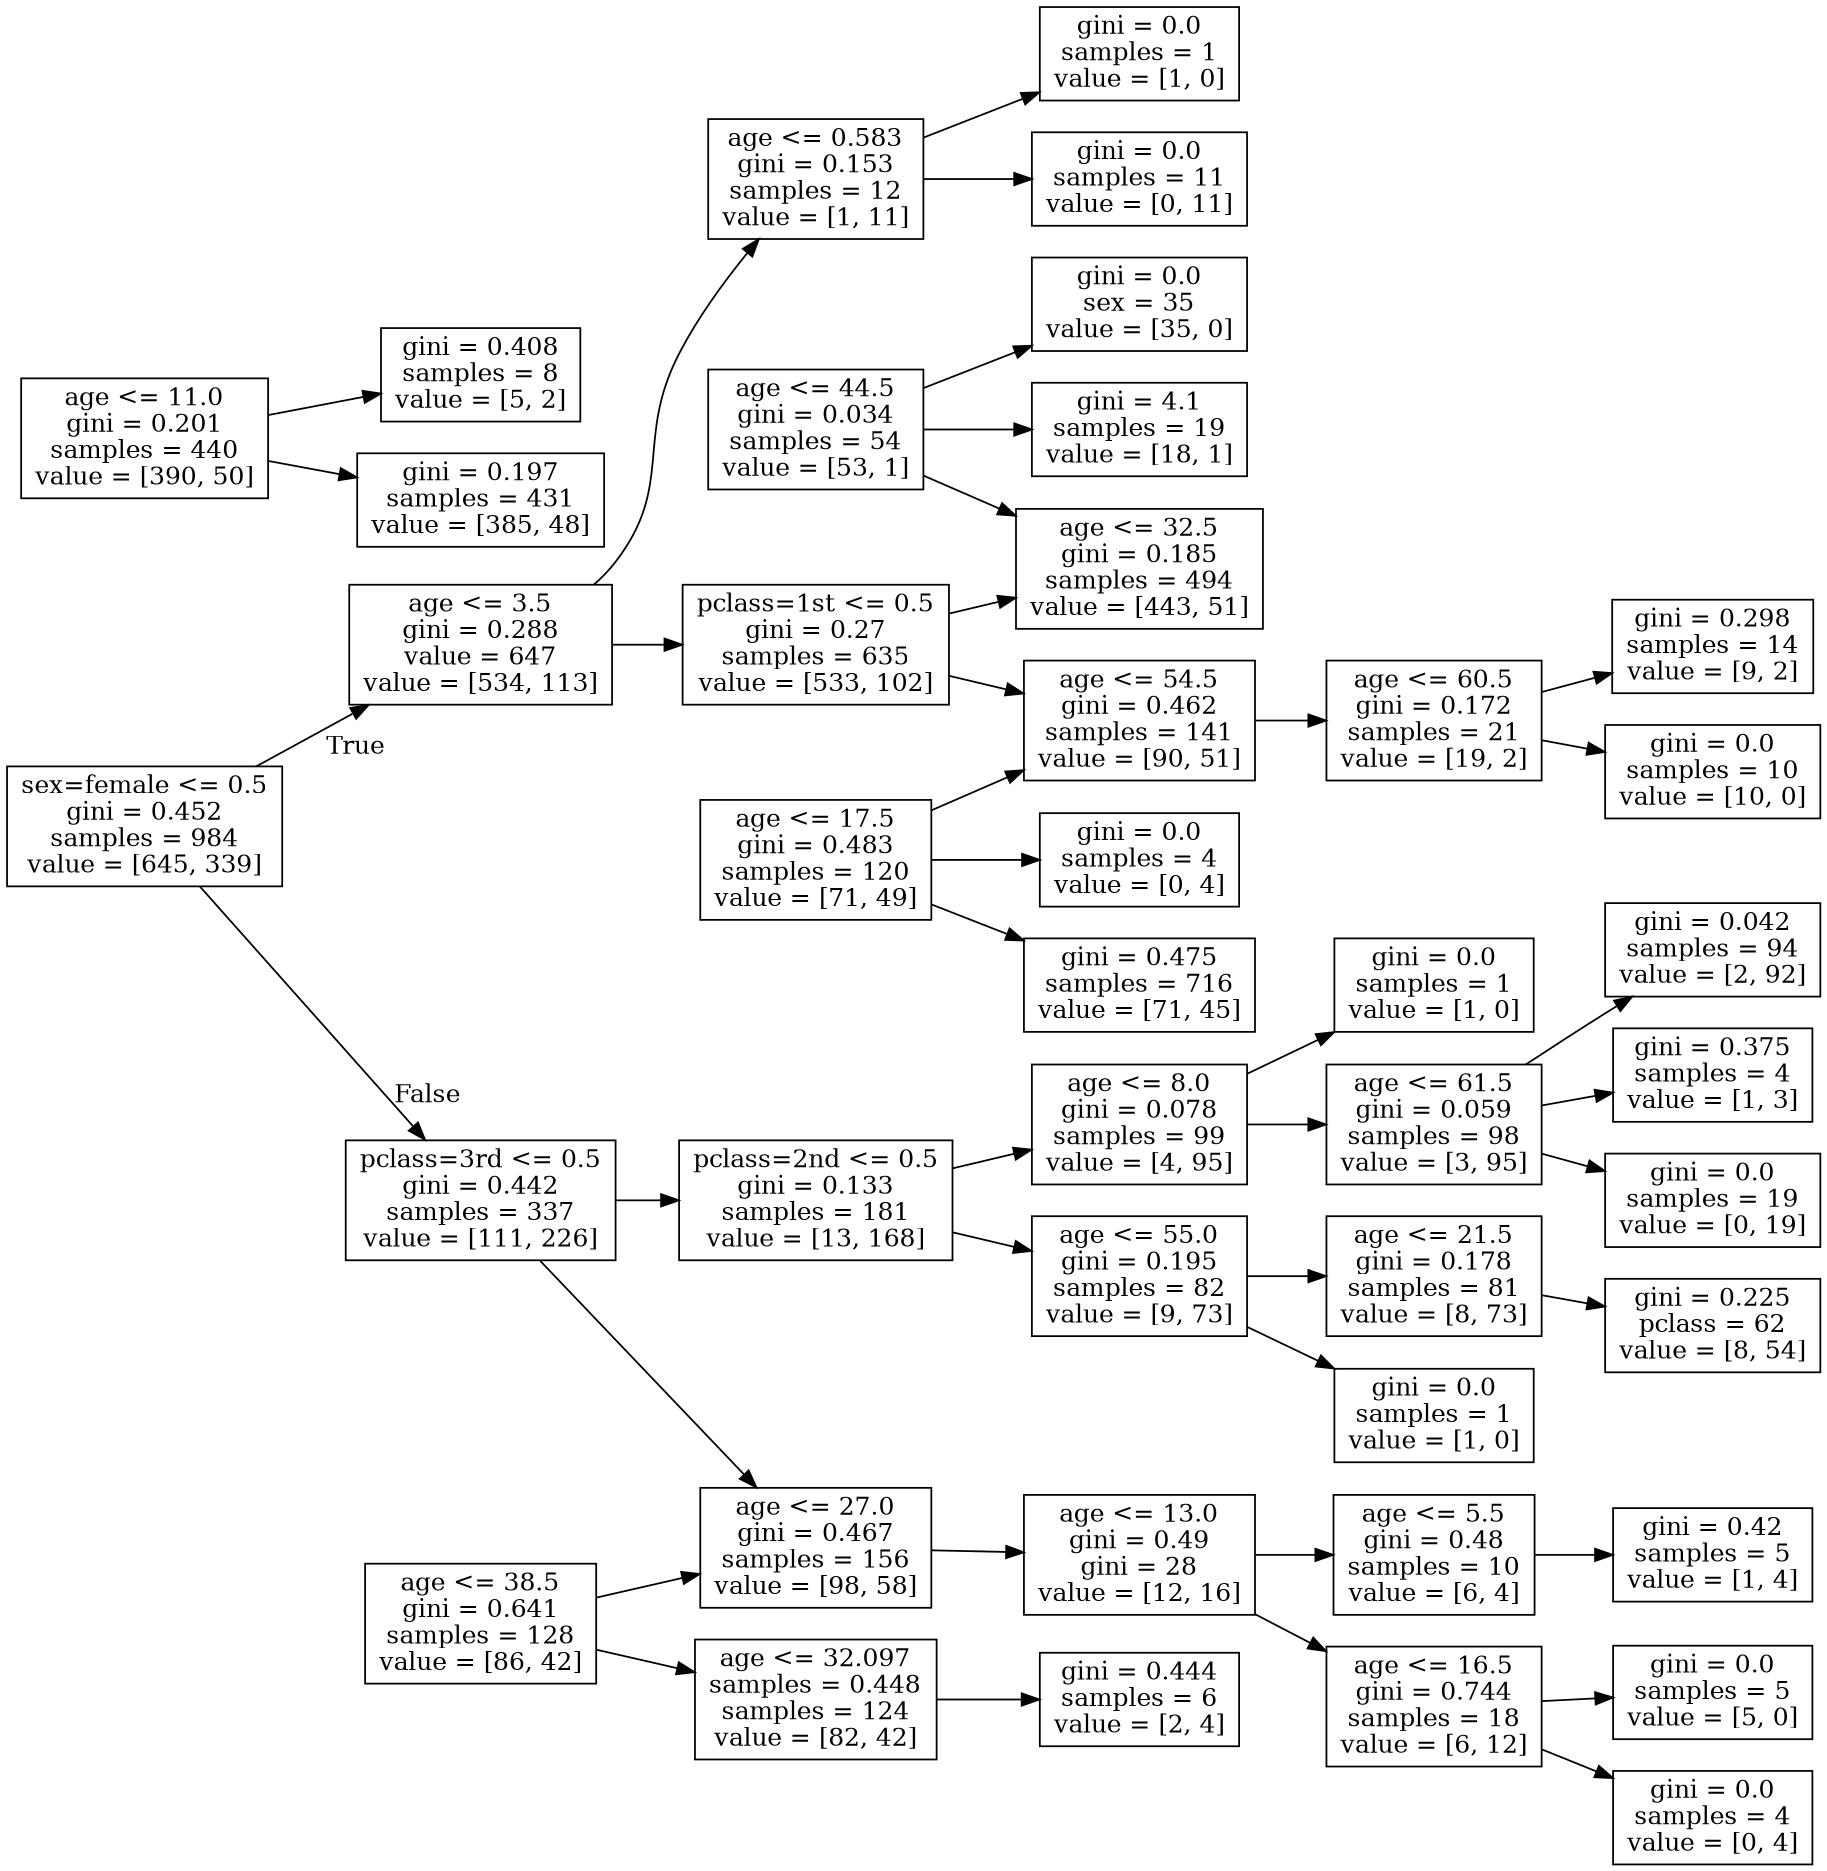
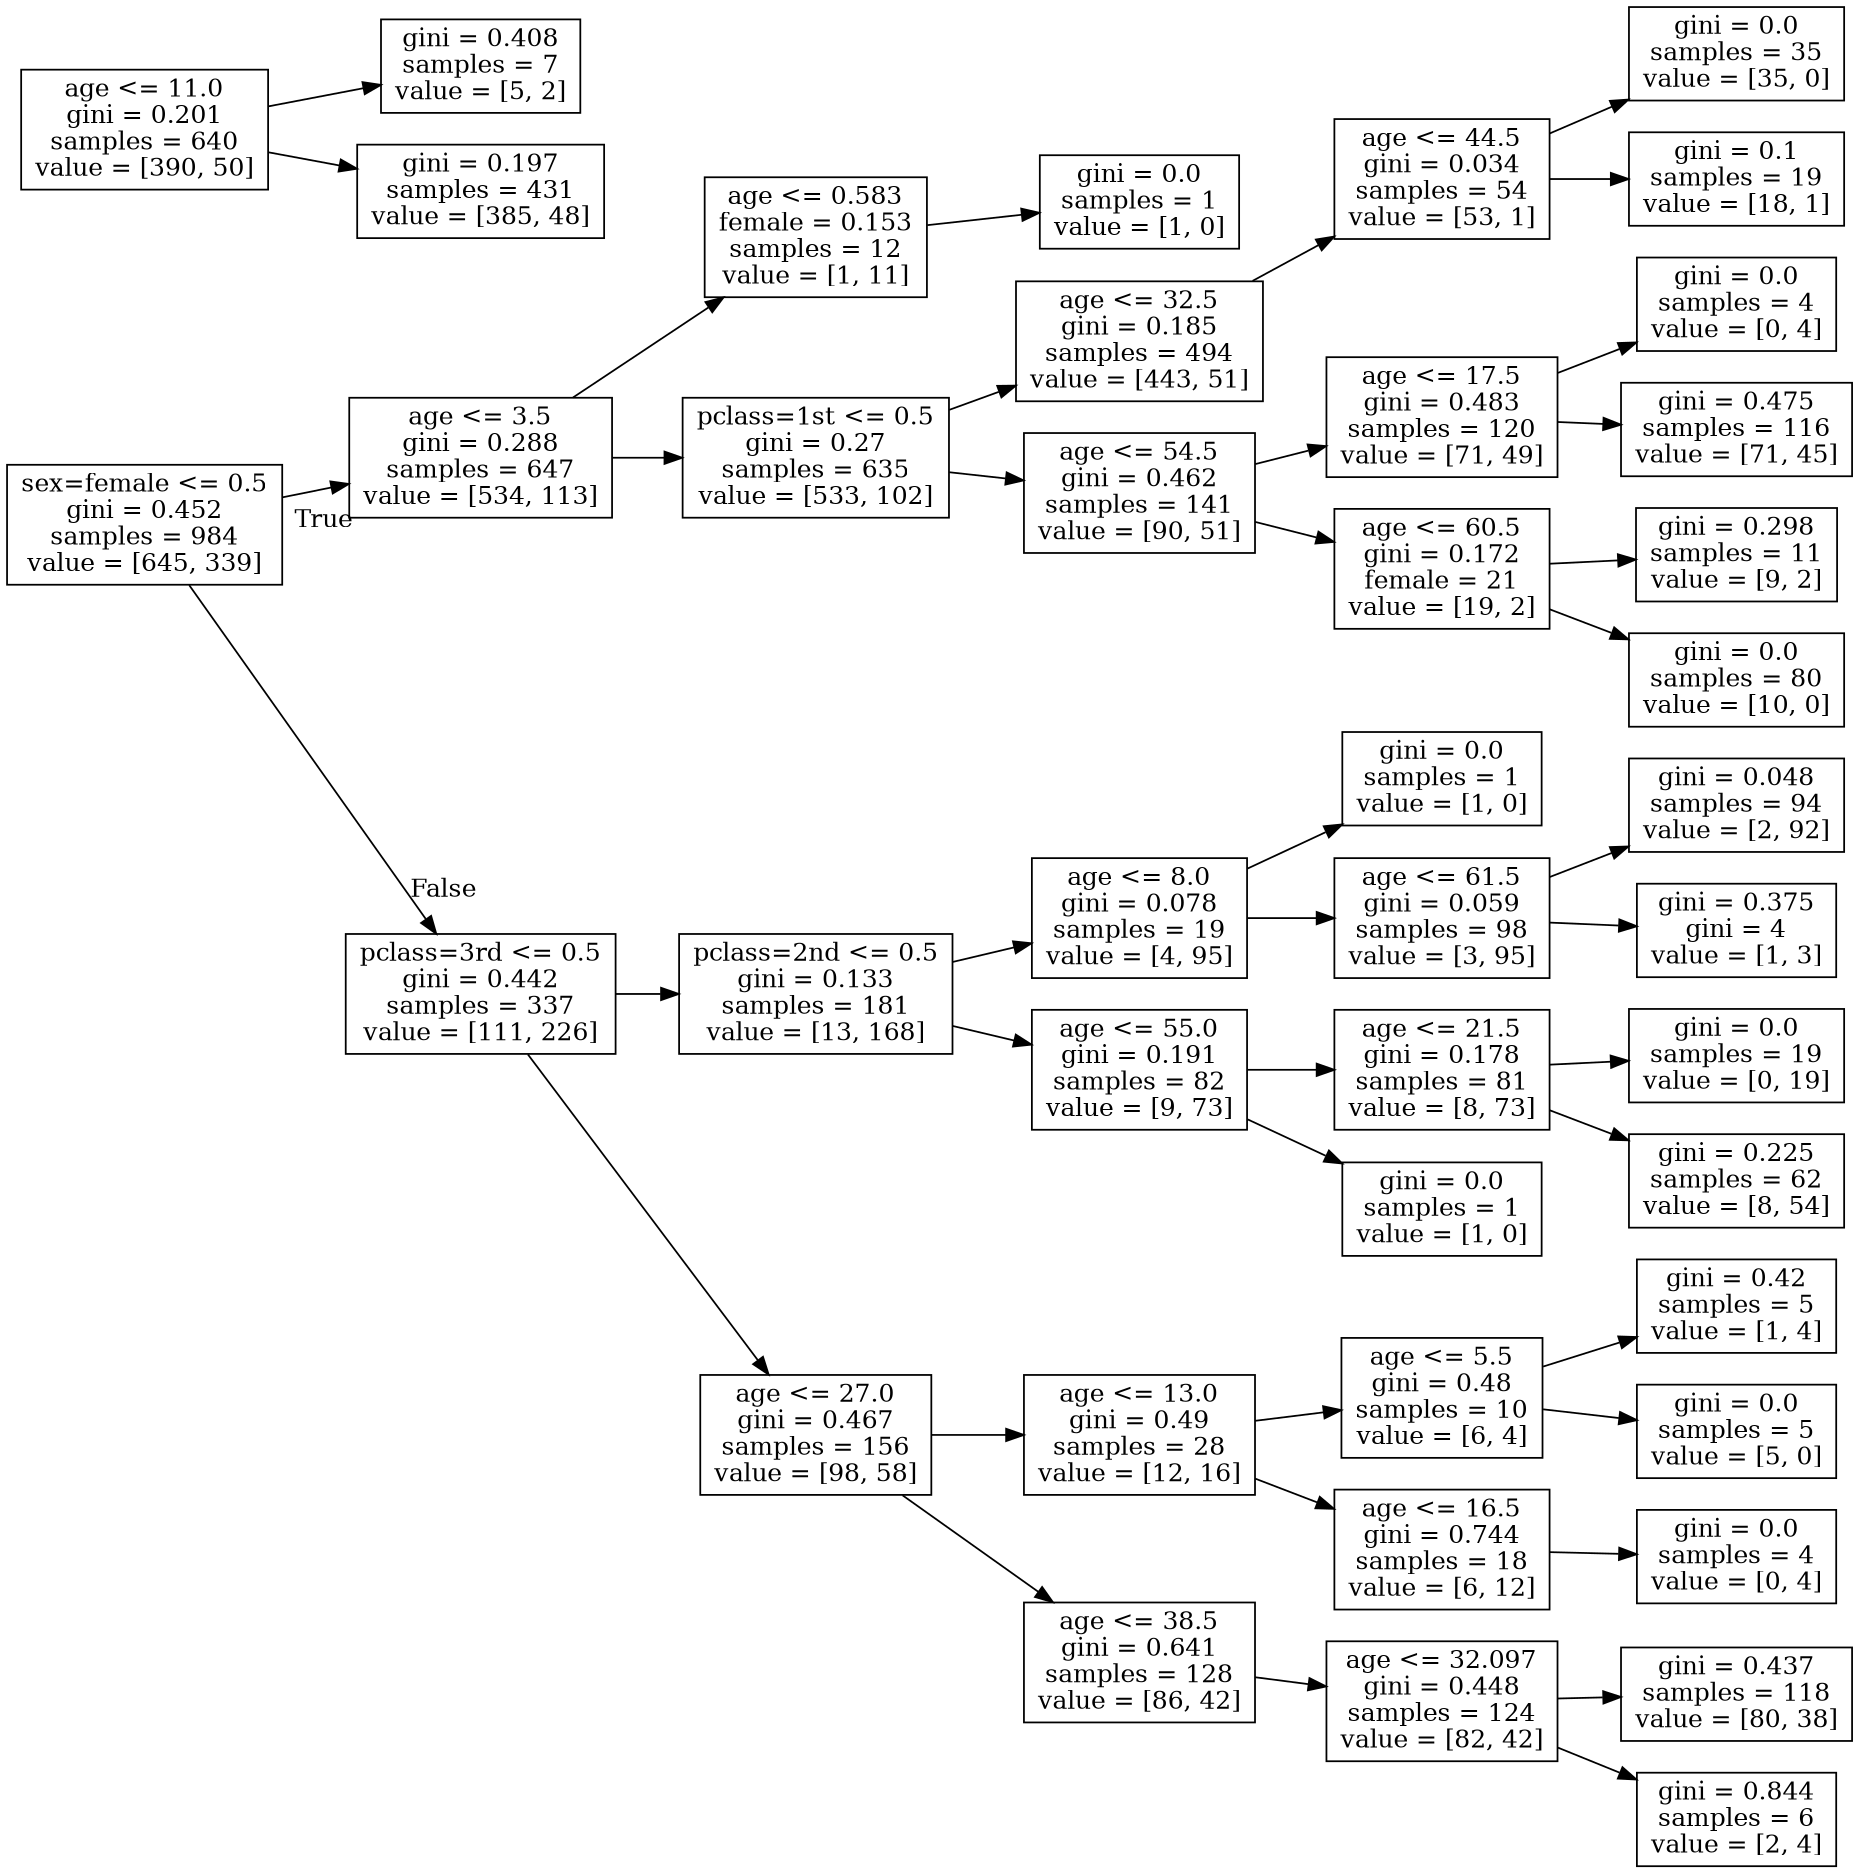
(816, 179) -> (816, 237)
(1139, 179) -> none
(1139, 304) -> (1737, 54)
(481, 375) -> (481, 66)
(1139, 430) -> (1737, 179)
(145, 438) -> (145, 130)
(961, 492) -> (1286, 263)
(481, 645) -> (481, 458)
(1713, 646) -> (1737, 555)
(1434, 721) -> (1442, 569)
(1713, 772) -> (1737, 680)
(969, 794) -> (1282, 457)
(1713, 950) -> (1737, 805)
(1139, 985) -> (1737, 430)
(1713, 1075) -> (1737, 930)
(1139, 1124) -> (1139, 918)
(1565, 1160) -> (1580, 1063)
(1139, 1276) -> (1139, 1070)
(1713, 1326) -> (1737, 1181)
(1139, 1555) -> (1139, 1435)
(639, 1588) -> (970, 1544)
none -> (1737, 1694)
(816, 1700) -> (1442, 1701)
(1139, 1700) -> (1737, 1819)
(1569, 1700) -> (1581, 1414)
